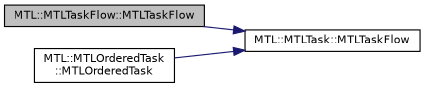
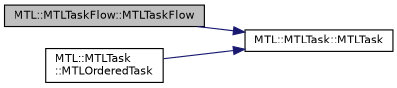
(333, 41) -> (319, 41)
(104, 65) -> (104, 65)
